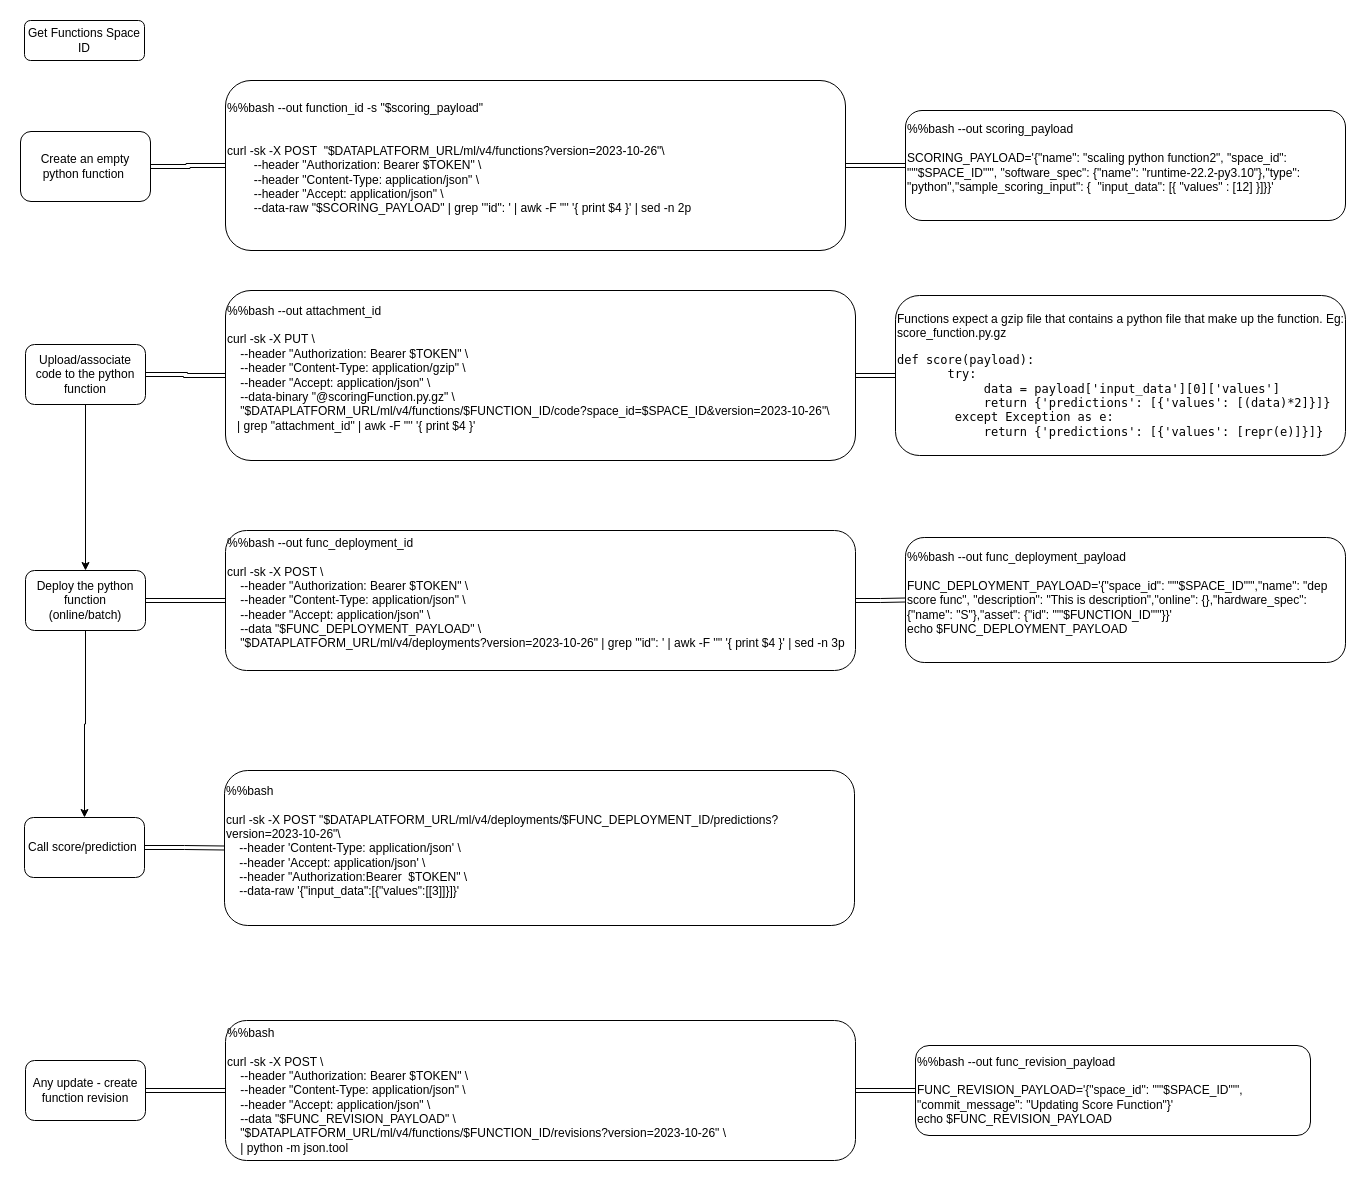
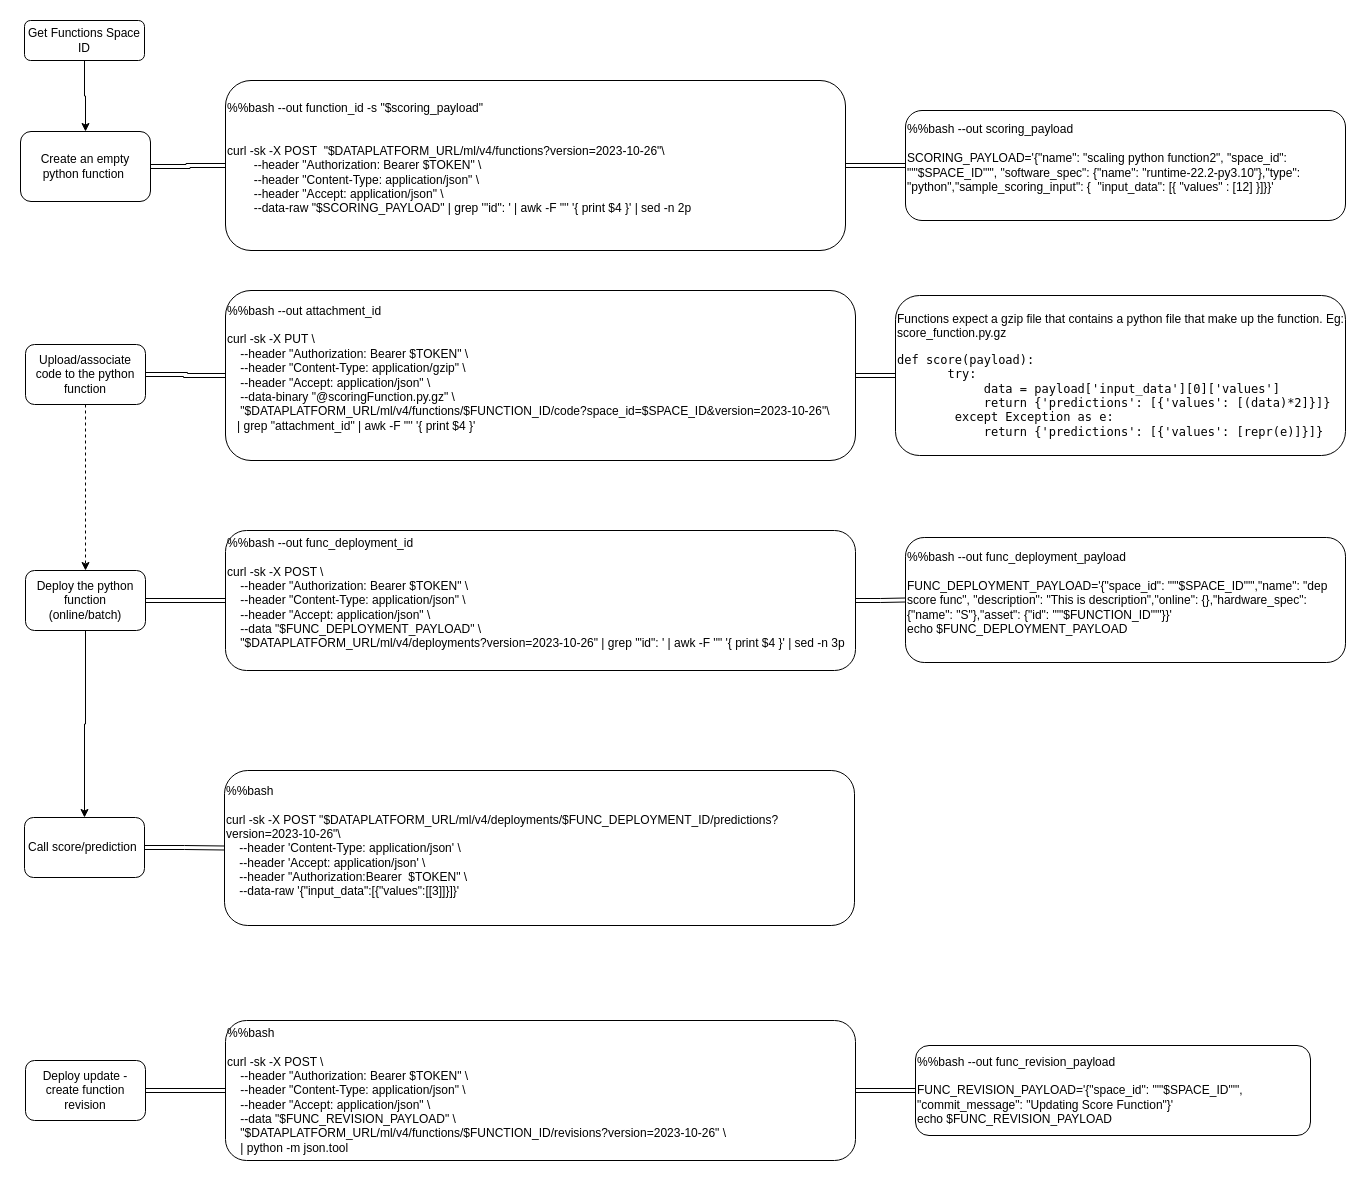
none -> (85, 93)
(86, 484) -> (86, 484)
(86, 1091) -> (86, 1091)
